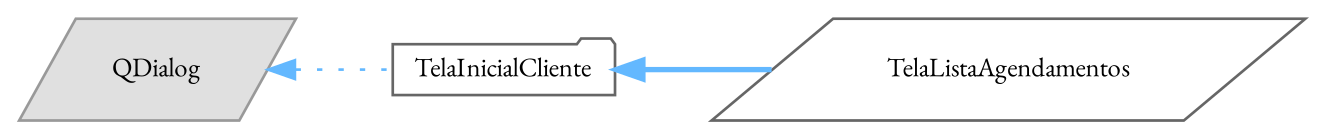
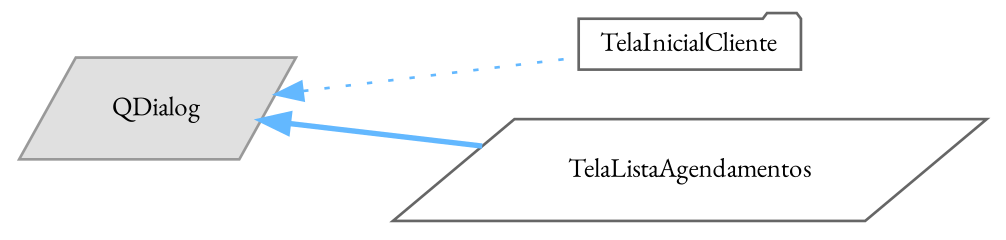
(708, 70) -> (385, 135)
